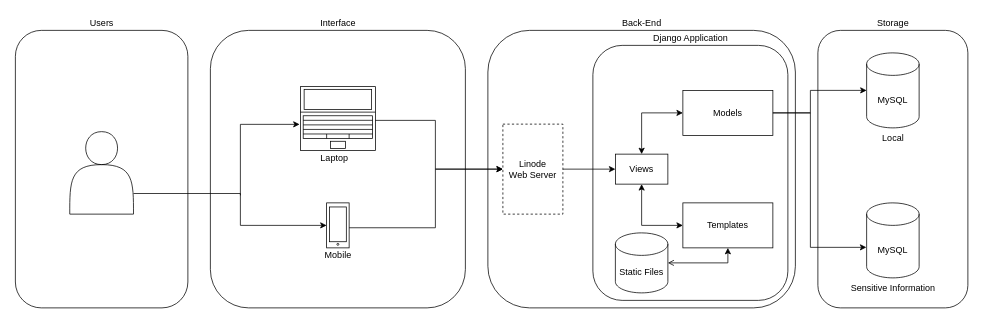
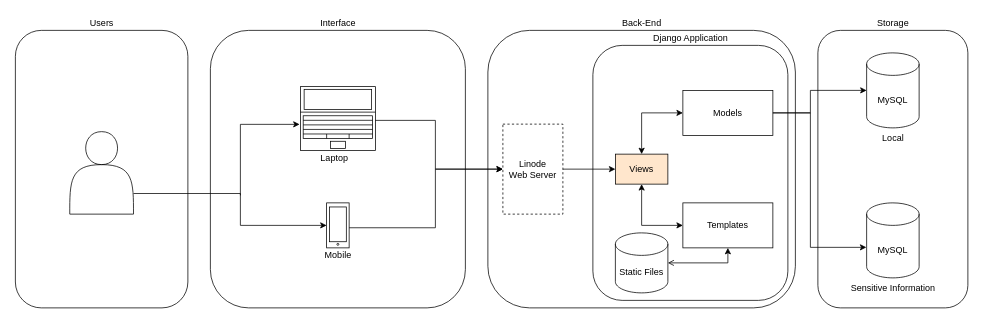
(642, 169) -> (642, 169)
